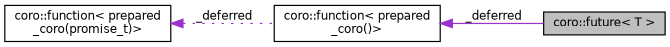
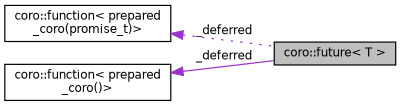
(228, 23) -> (228, 41)
